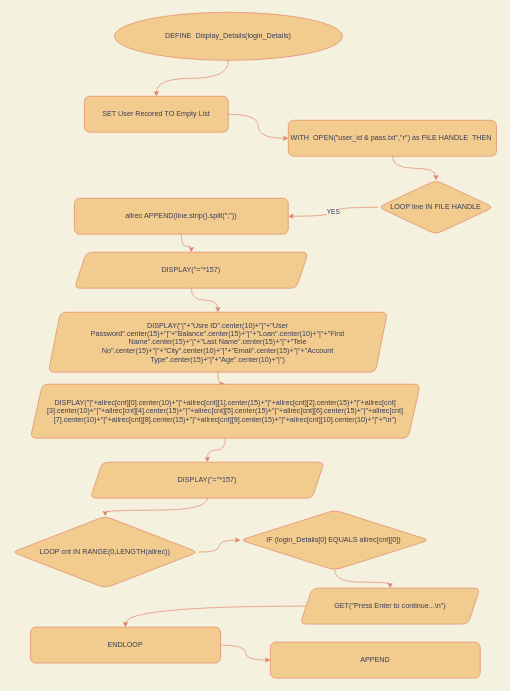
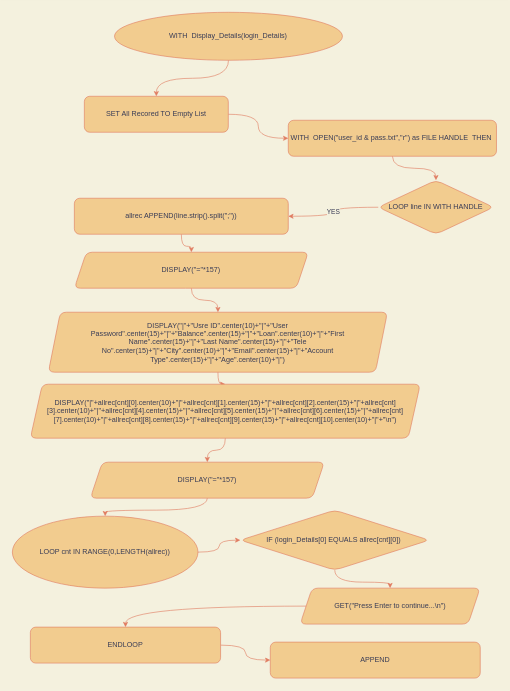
(228, 36) -> (228, 36)
(156, 114) -> (156, 114)
(436, 207) -> (436, 207)
(105, 552) -> (105, 552)
